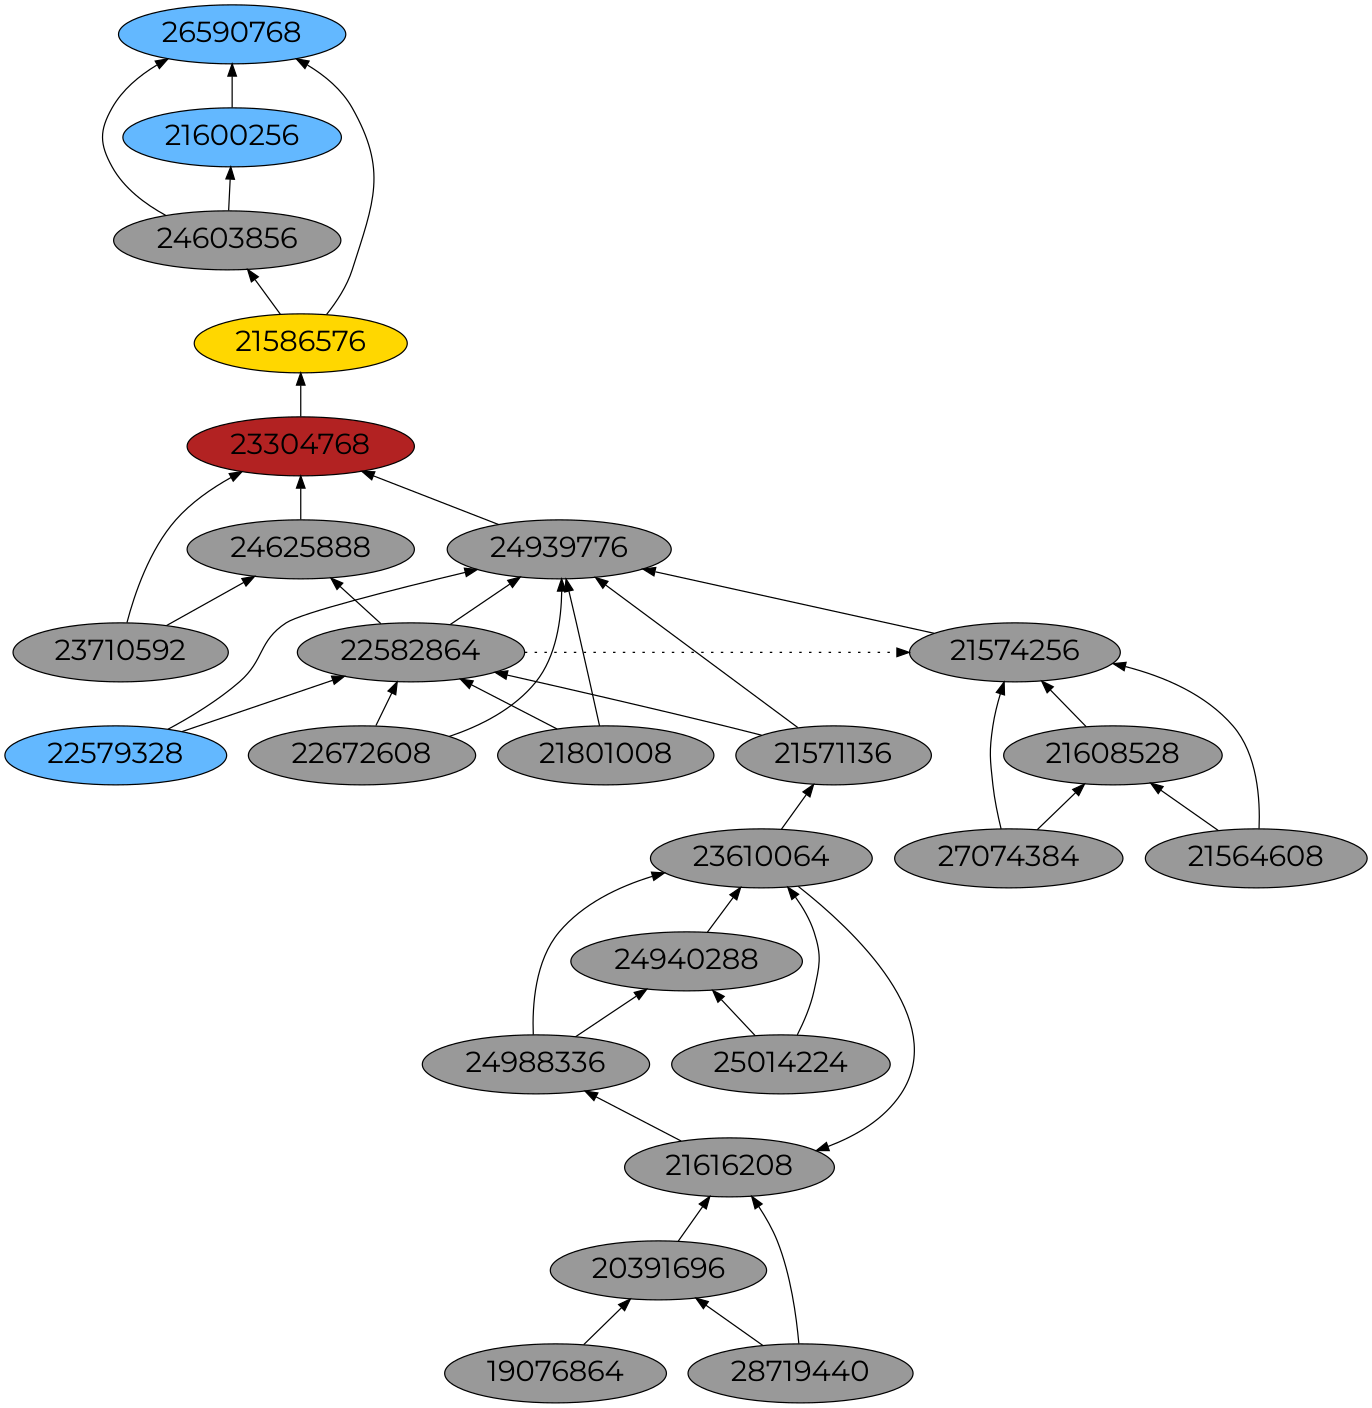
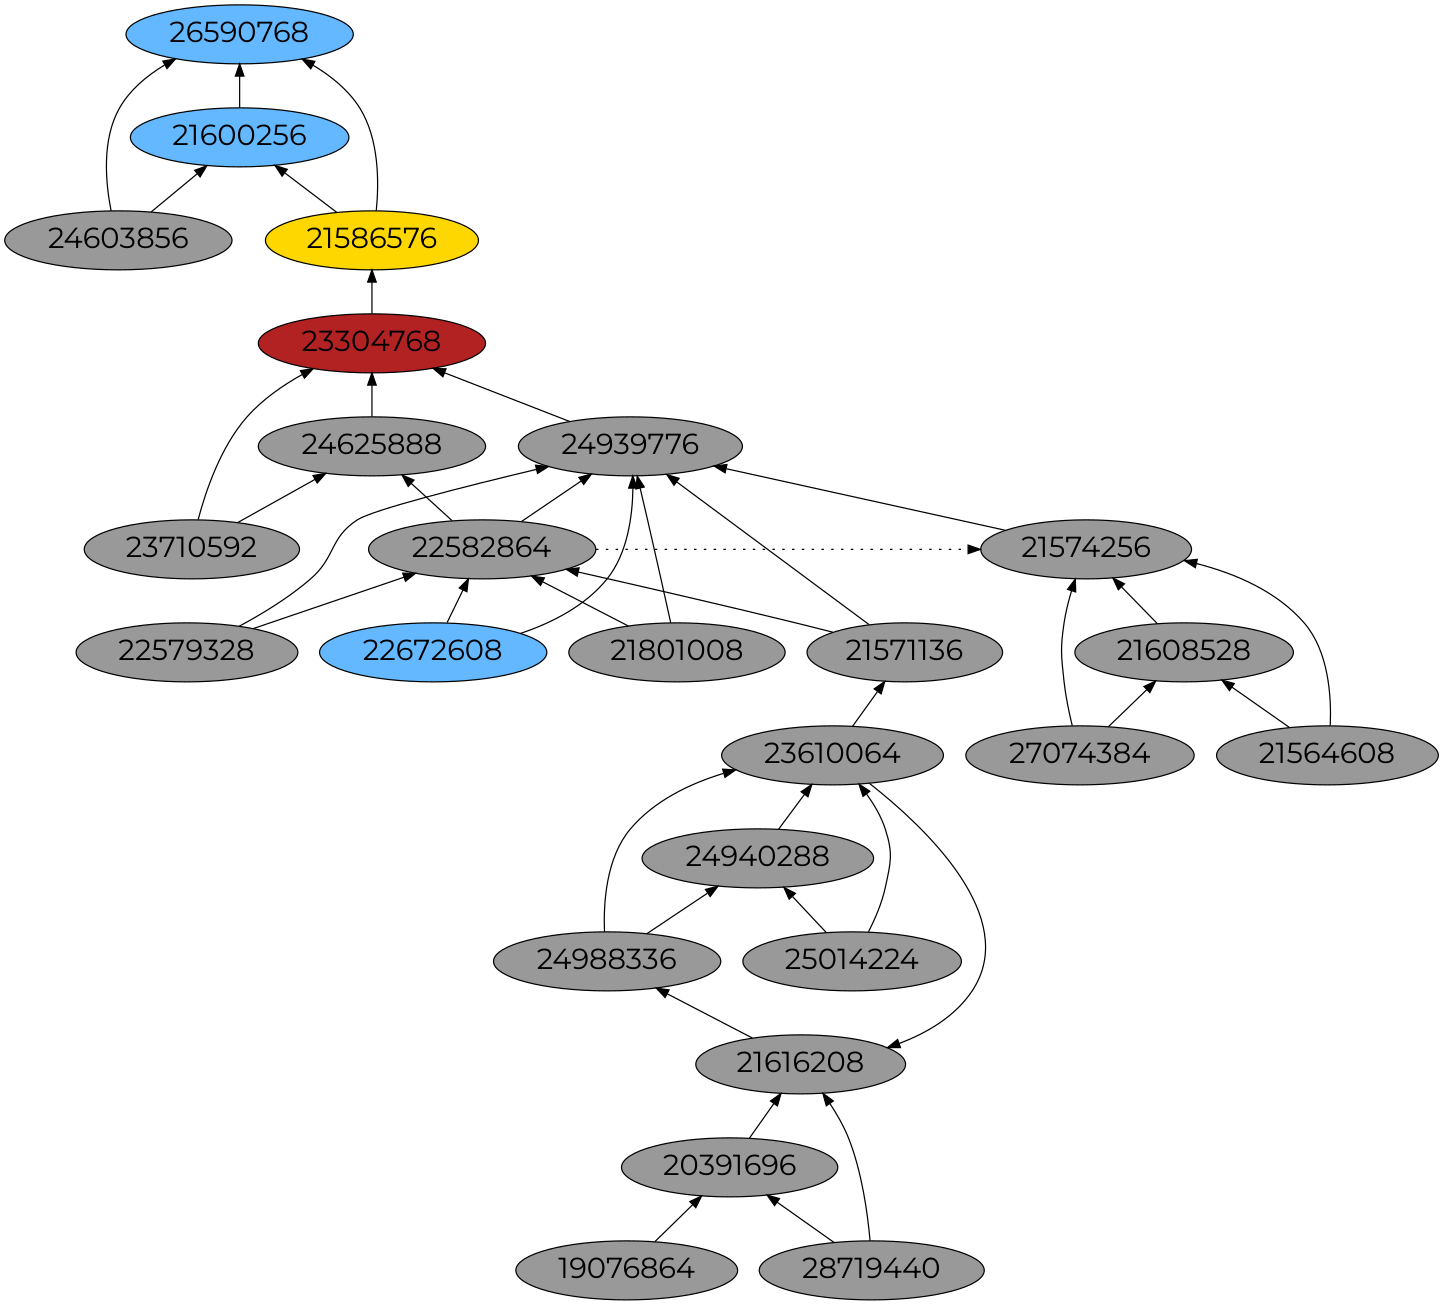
(268, 297) -> (311, 193)
(116, 755) -> (187, 652)
(362, 755) -> (433, 652)
